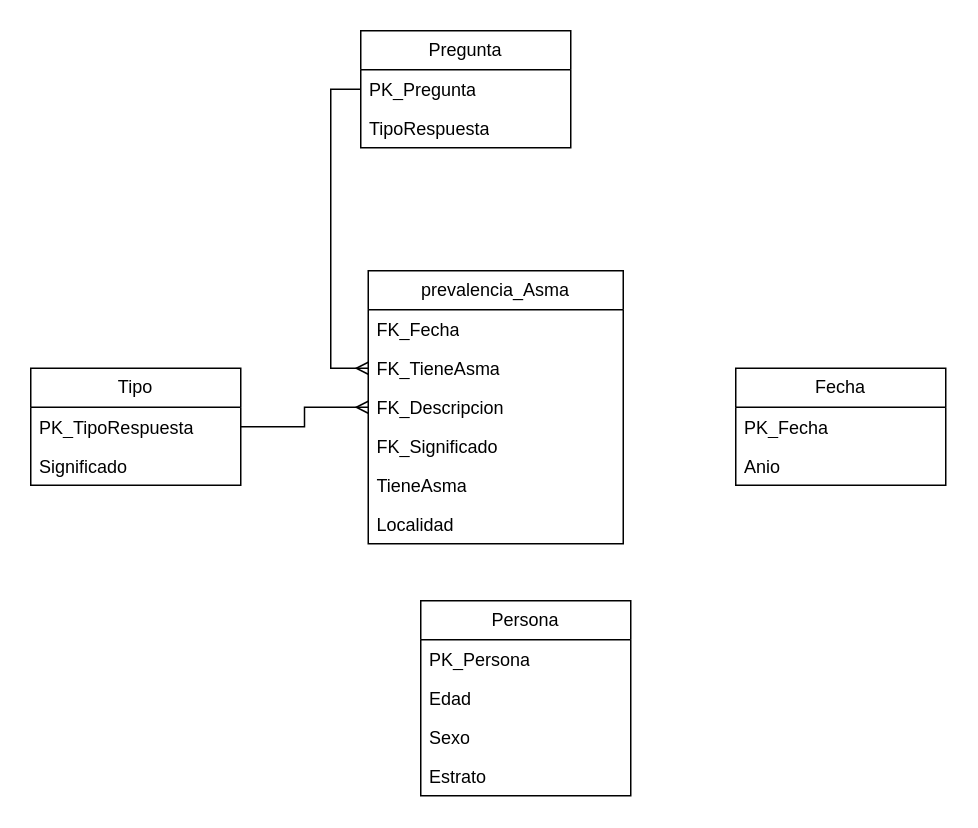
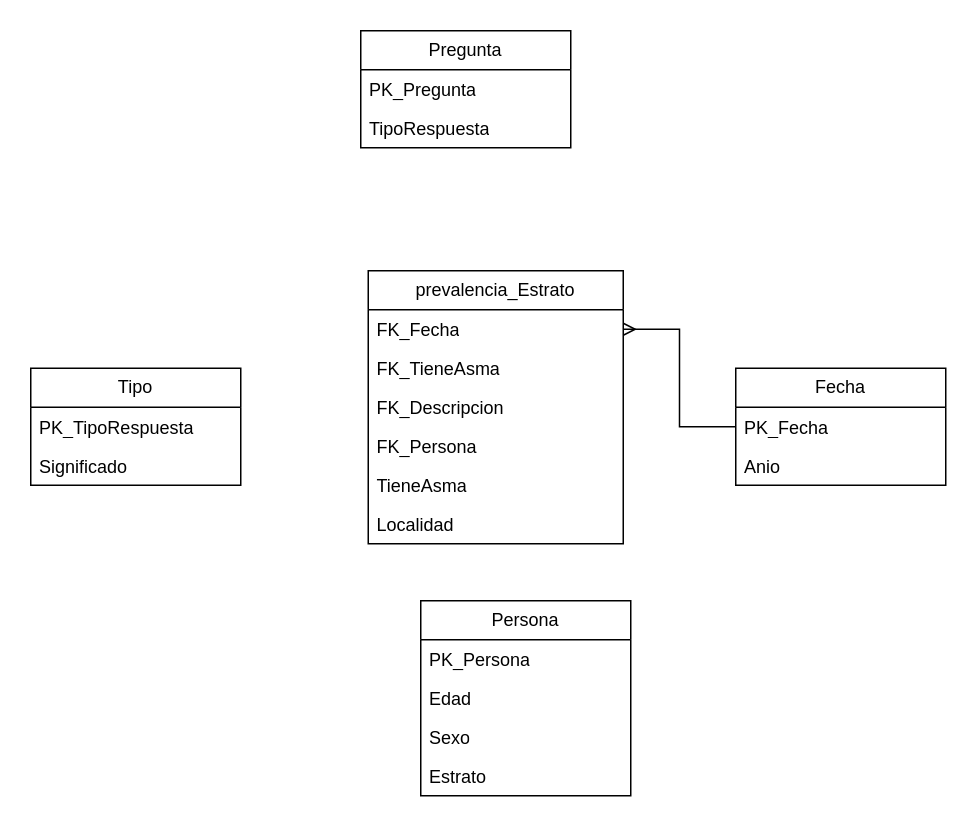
(331, 232) -> none
(496, 290) -> (496, 290)
none -> (680, 379)
(305, 418) -> none
(441, 448) -> (428, 448)
